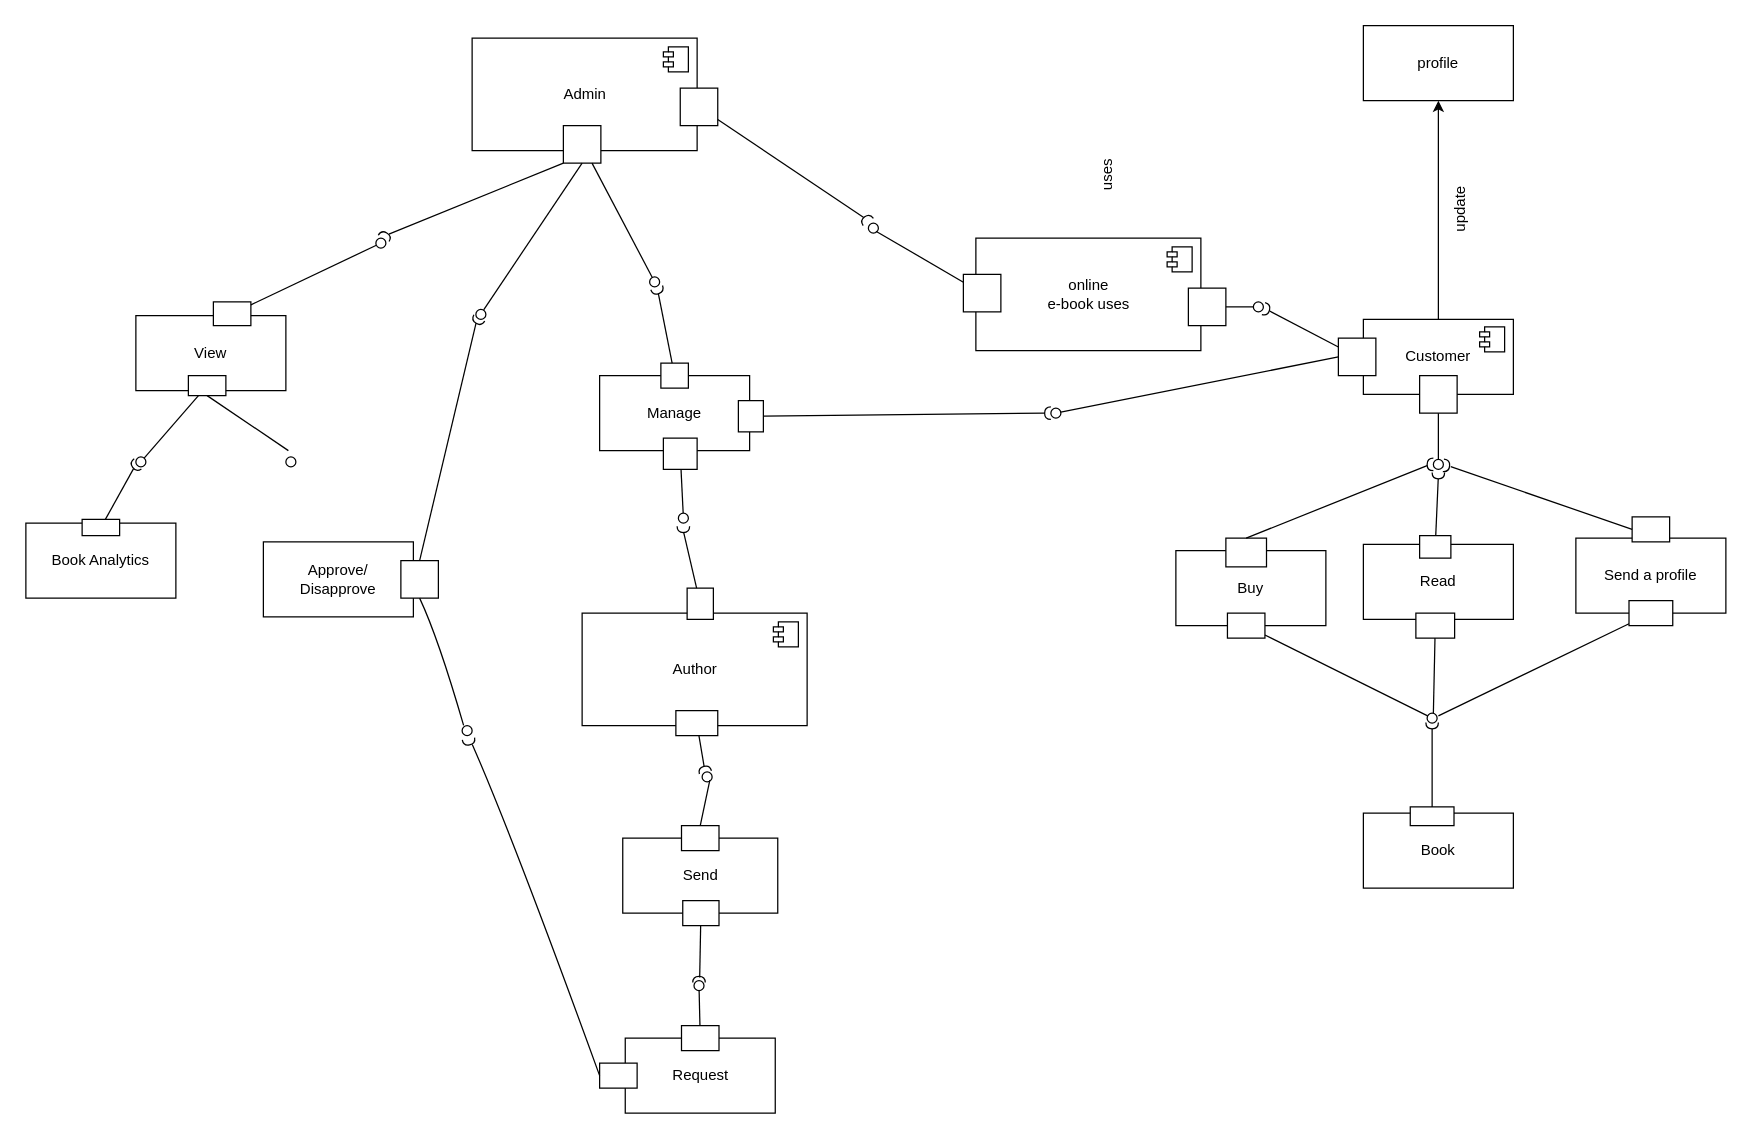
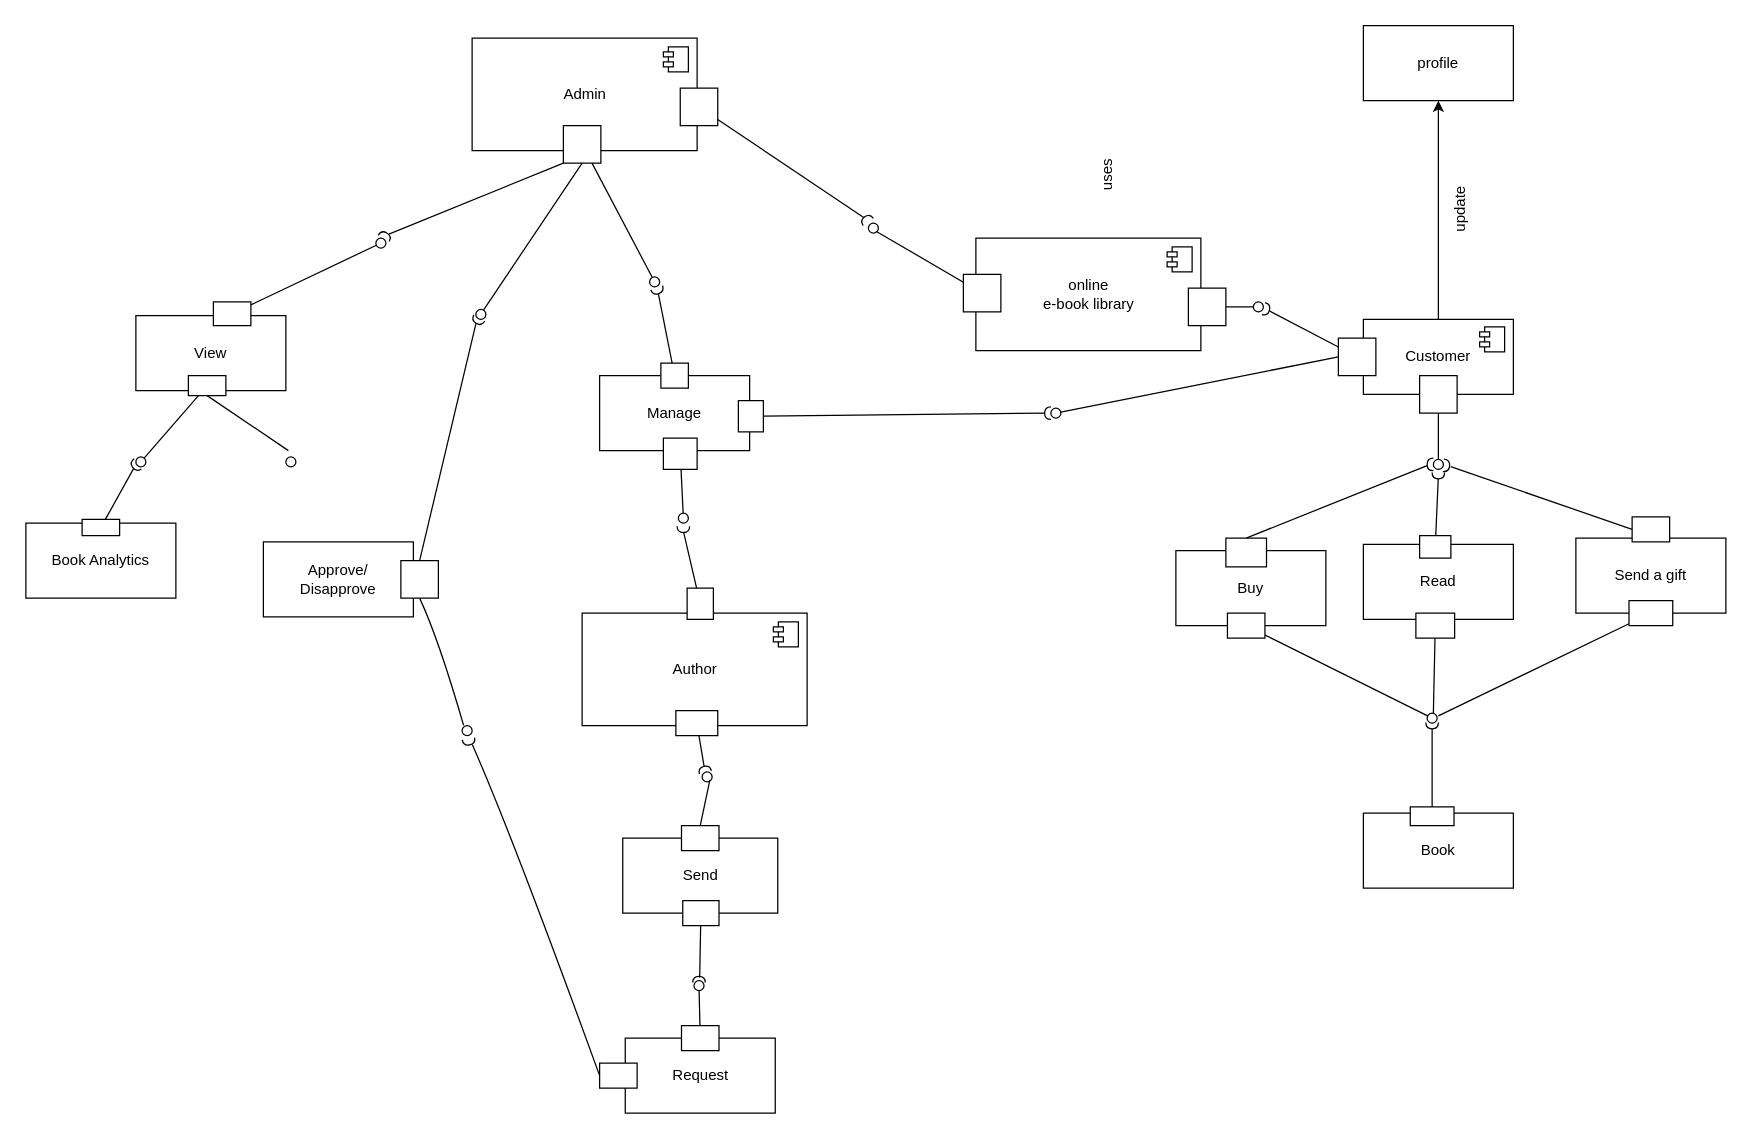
(1089, 294) -> (1089, 294)
(1651, 576) -> (1651, 576)
